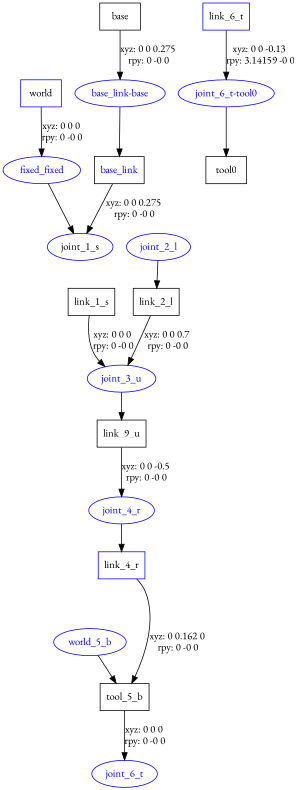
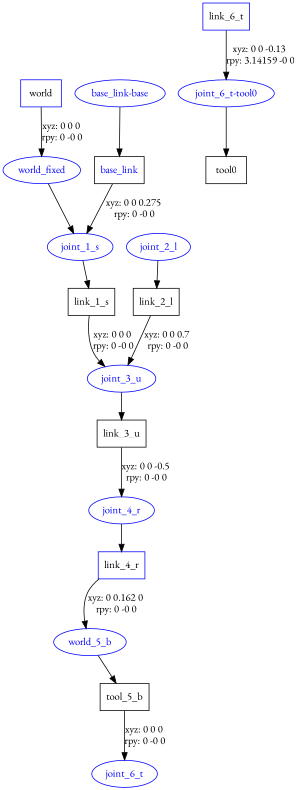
(120, 17) -> none
(42, 170) -> (42, 170)
(80, 247) -> (80, 247)
none -> (85, 271)
(122, 434) -> (122, 434)
(149, 627) -> (86, 598)
